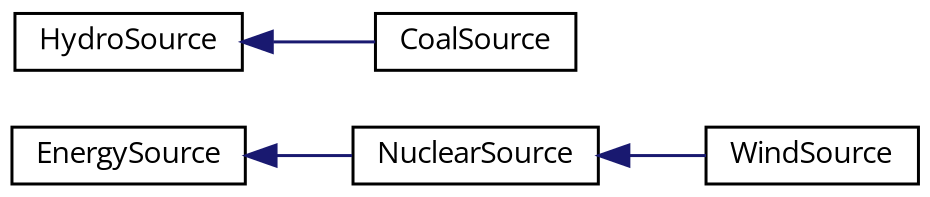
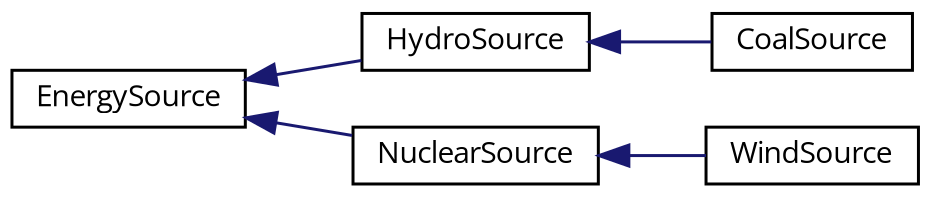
none -> (319, 68)
